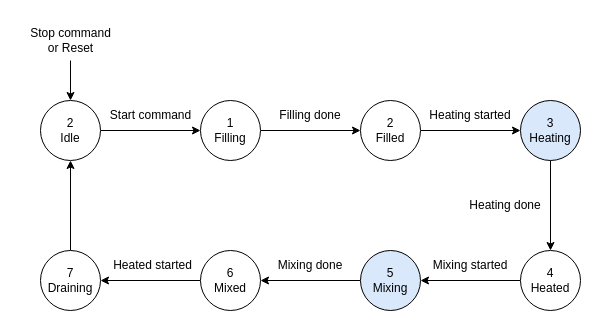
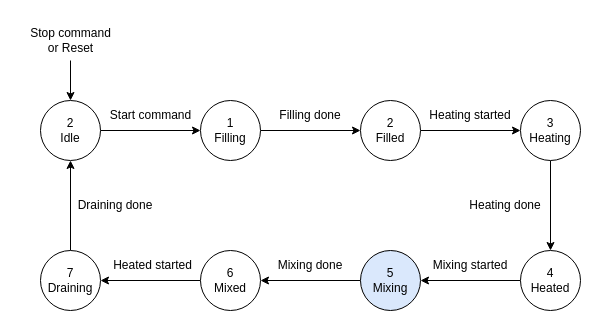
(551, 131) -> (551, 131)
none -> (116, 206)
